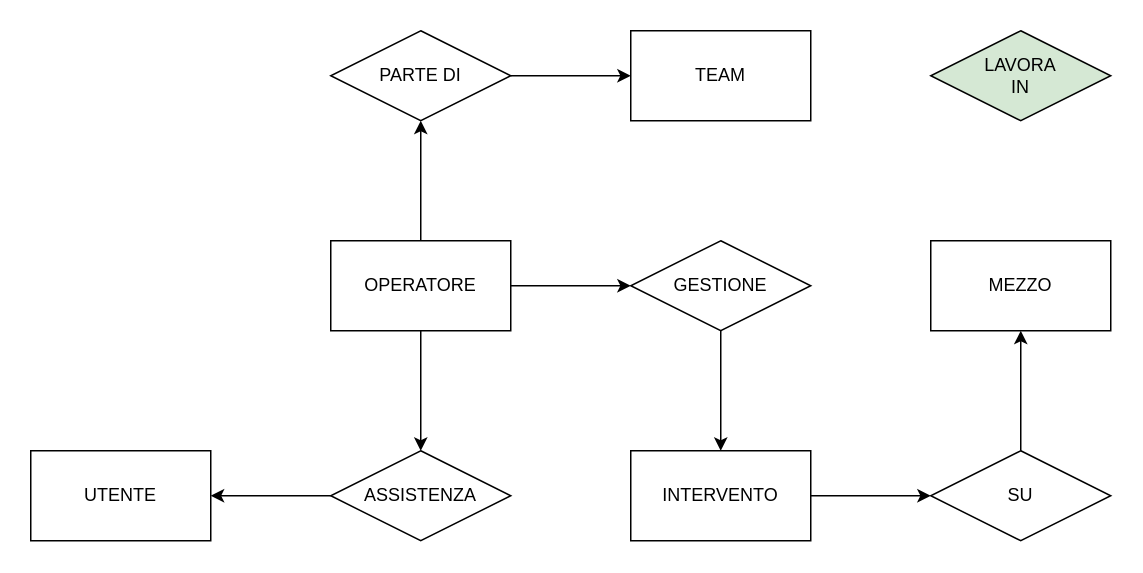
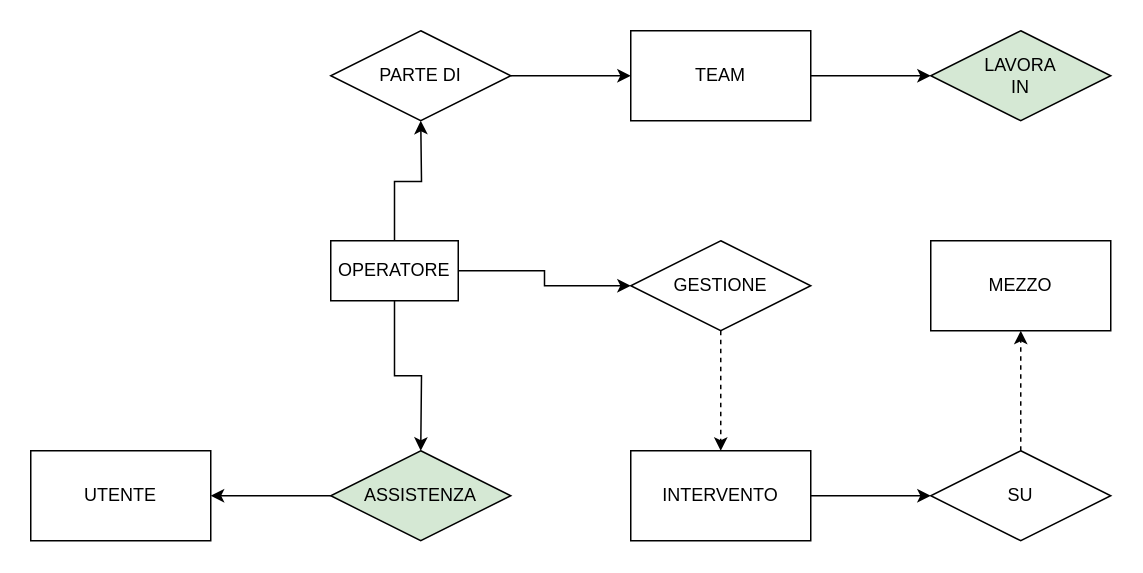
none -> (866, 76)
(421, 286) -> (395, 271)
(721, 386) -> (721, 386)
(1021, 395) -> (1021, 395)
(421, 496) -> (421, 496)
